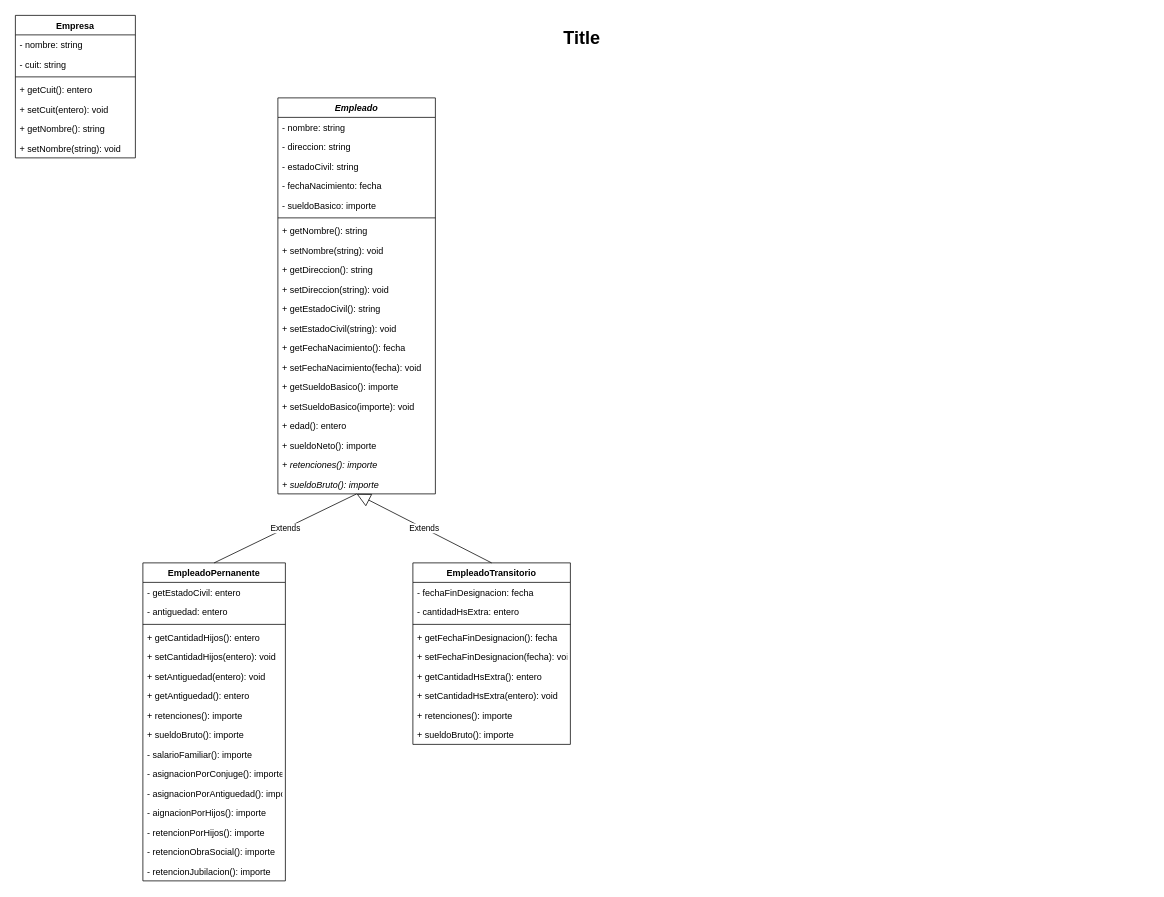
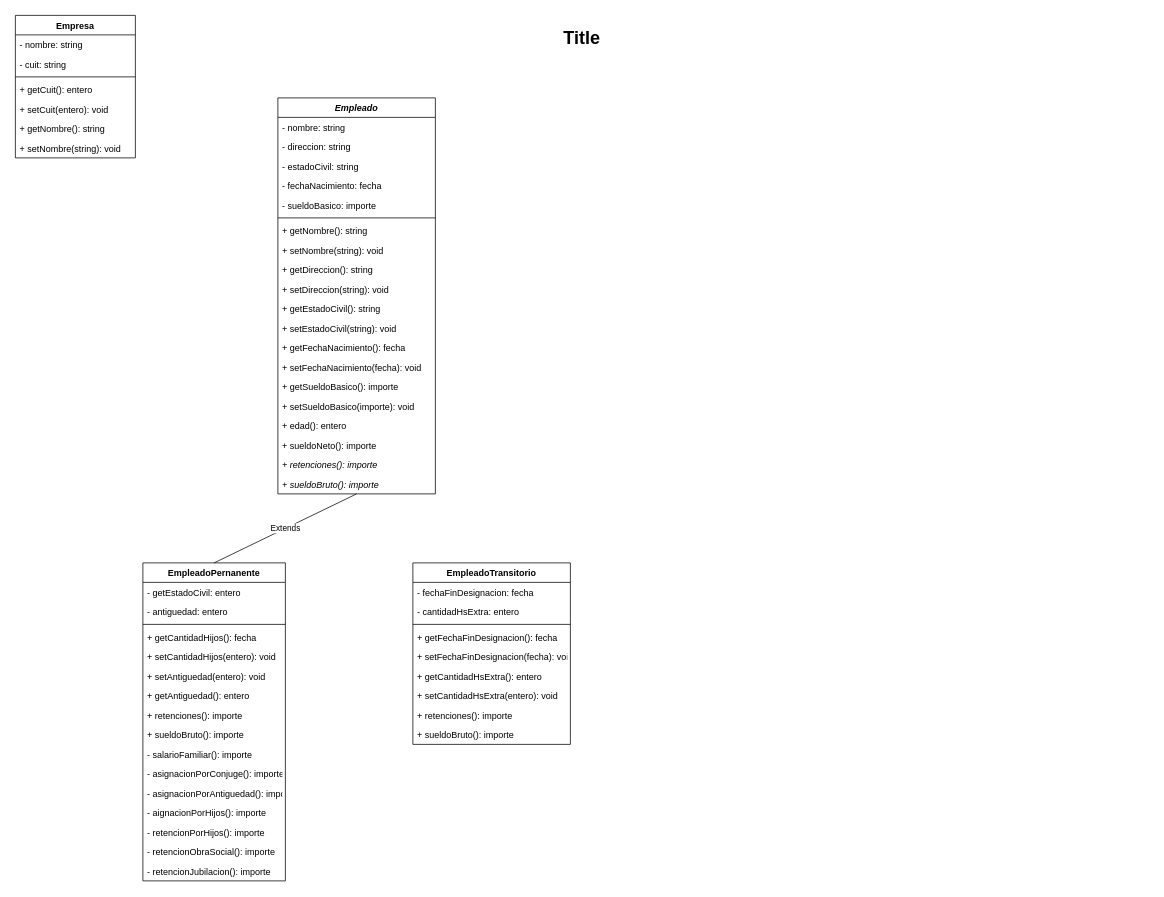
(430, 531) -> none
(212, 638) -> (209, 638)
